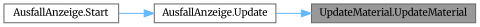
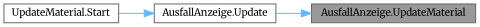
(61, 13) -> (61, 13)
(394, 13) -> (394, 13)
